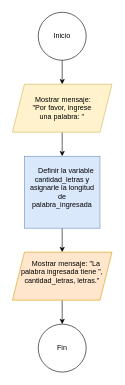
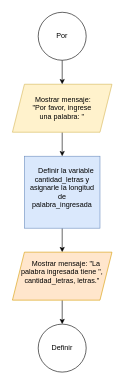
(62, 36) -> (62, 36)
(62, 348) -> (62, 348)
